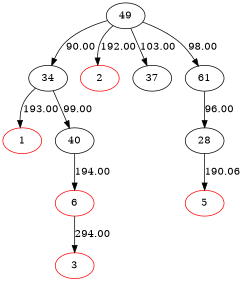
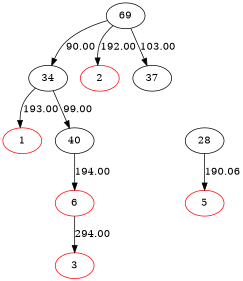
(126, 16) -> (126, 16)
(205, 78) -> none
